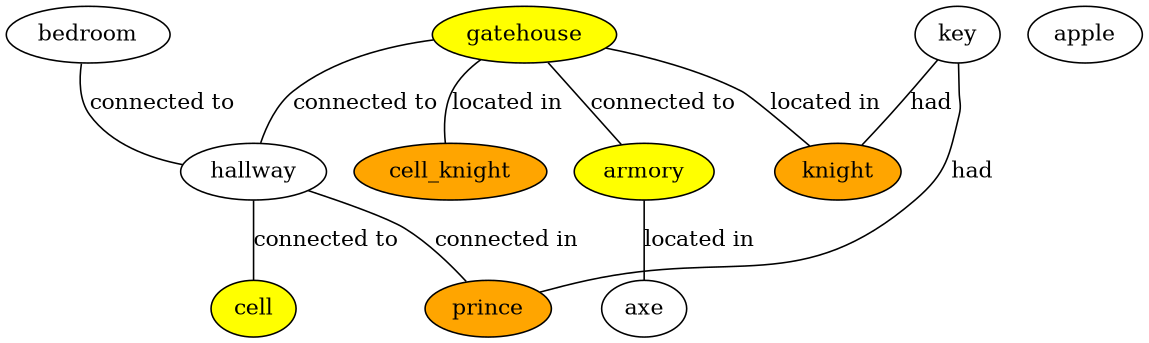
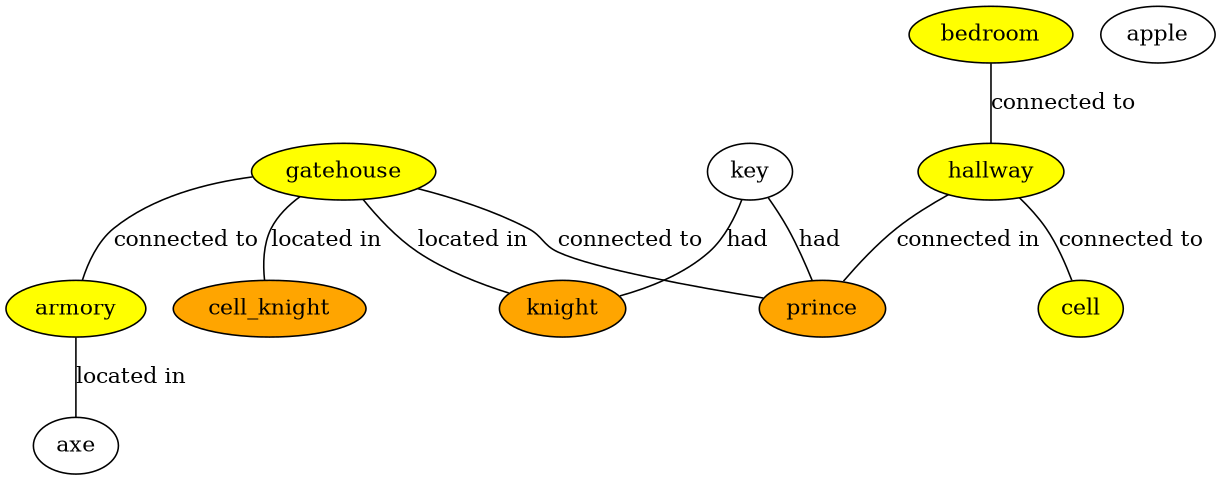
(88, 35) -> (991, 35)
(331, 68) -> (584, 261)
(254, 172) -> (991, 172)
